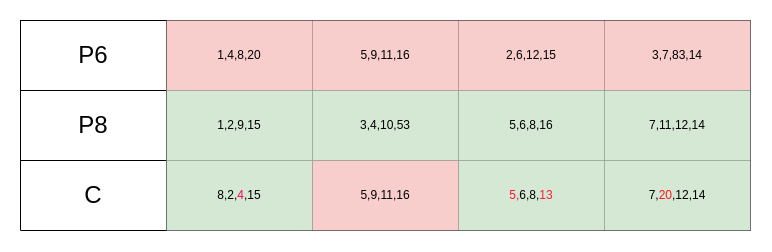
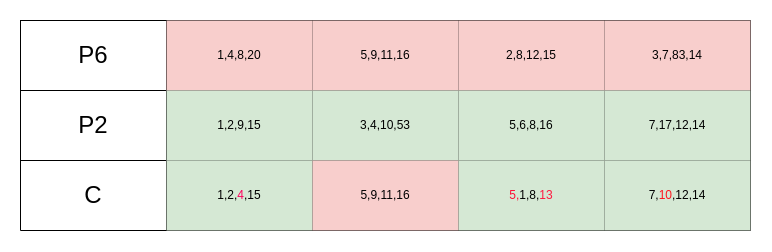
(532, 56) -> (532, 56)
(94, 126) -> (94, 126)
(678, 126) -> (678, 126)
(240, 196) -> (240, 196)
(532, 196) -> (532, 196)
(678, 196) -> (678, 196)
